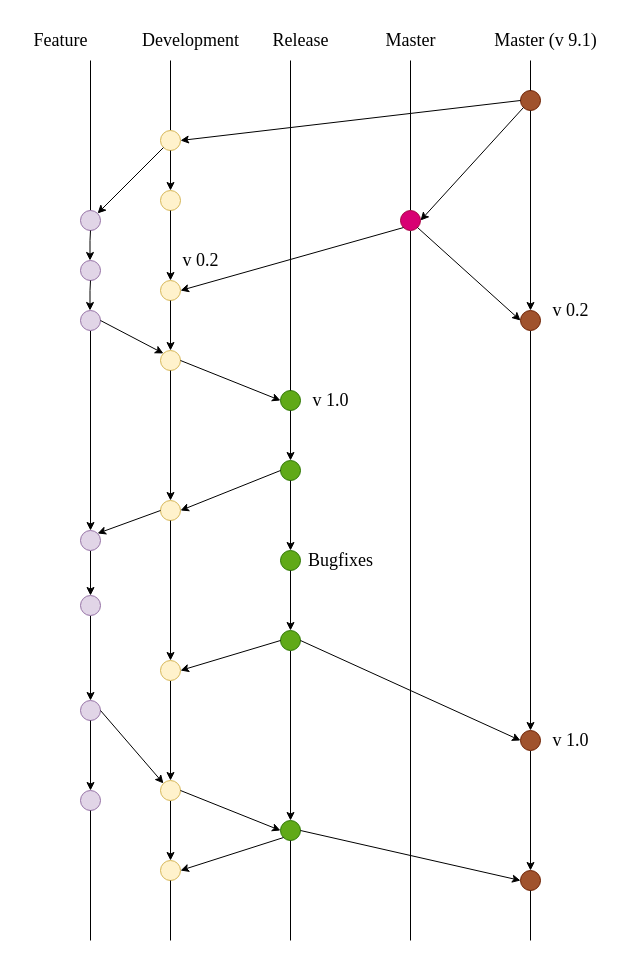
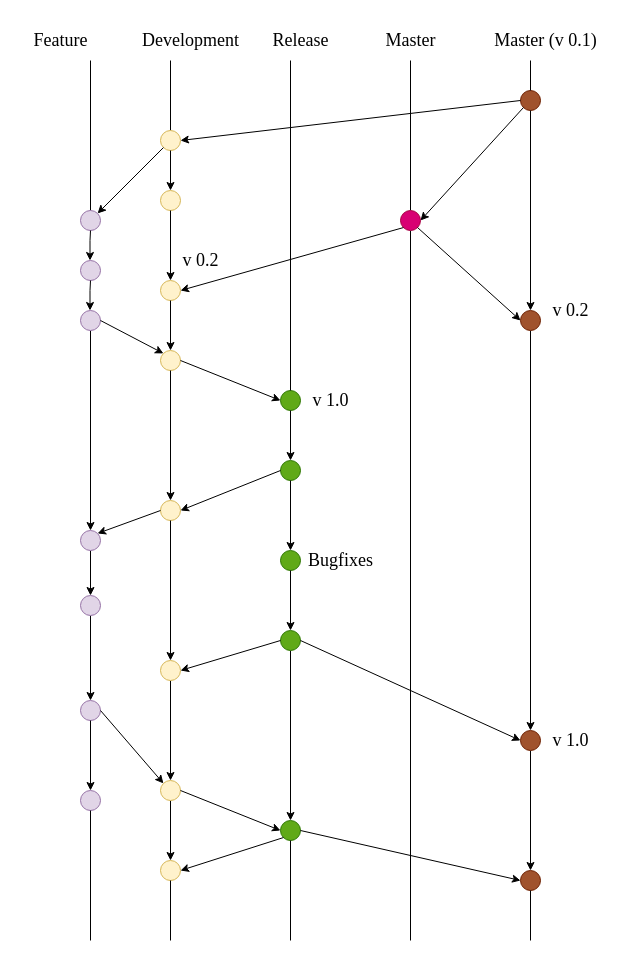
(546, 41) -> (546, 41)
